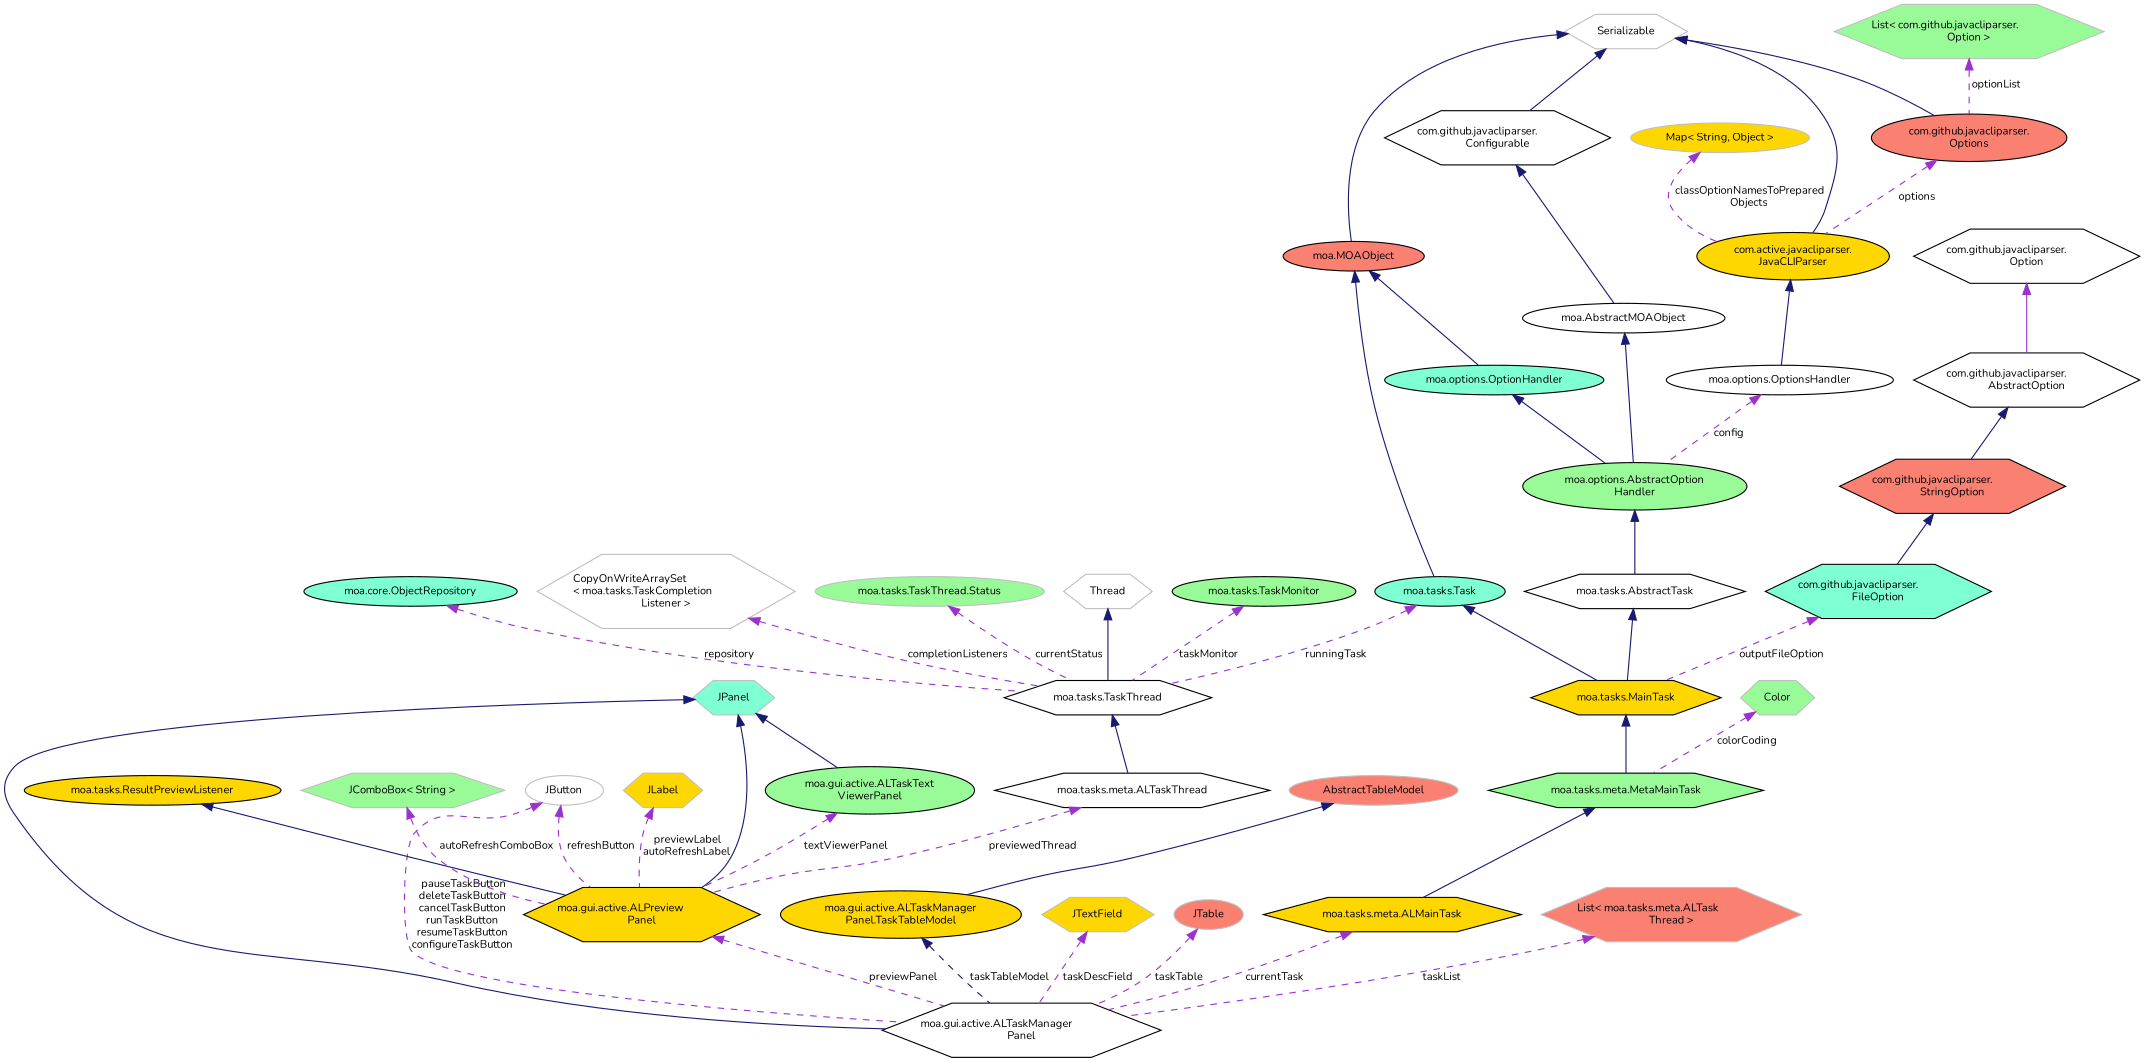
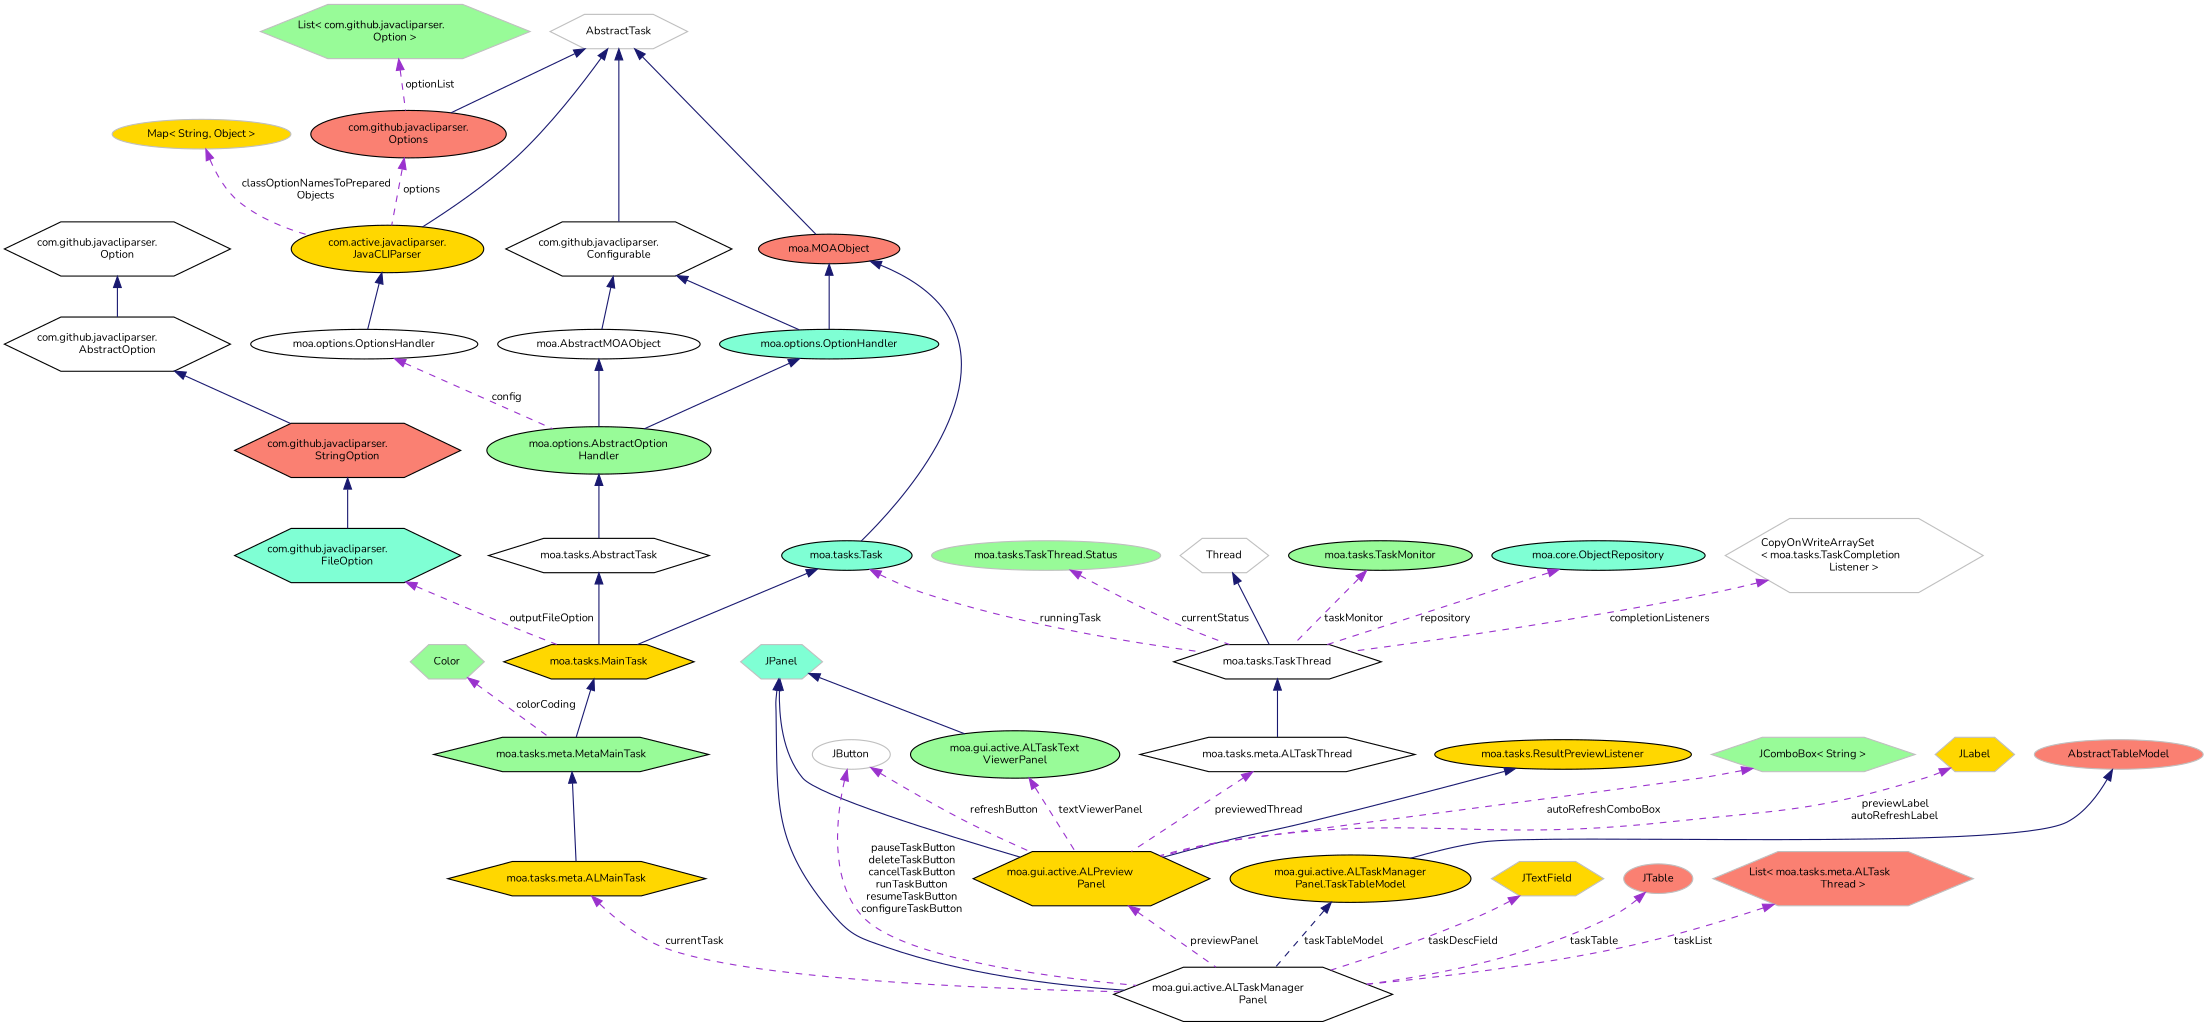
(1626, 32) -> (619, 32)
none -> (743, 305)
(2027, 324) -> (117, 302)
